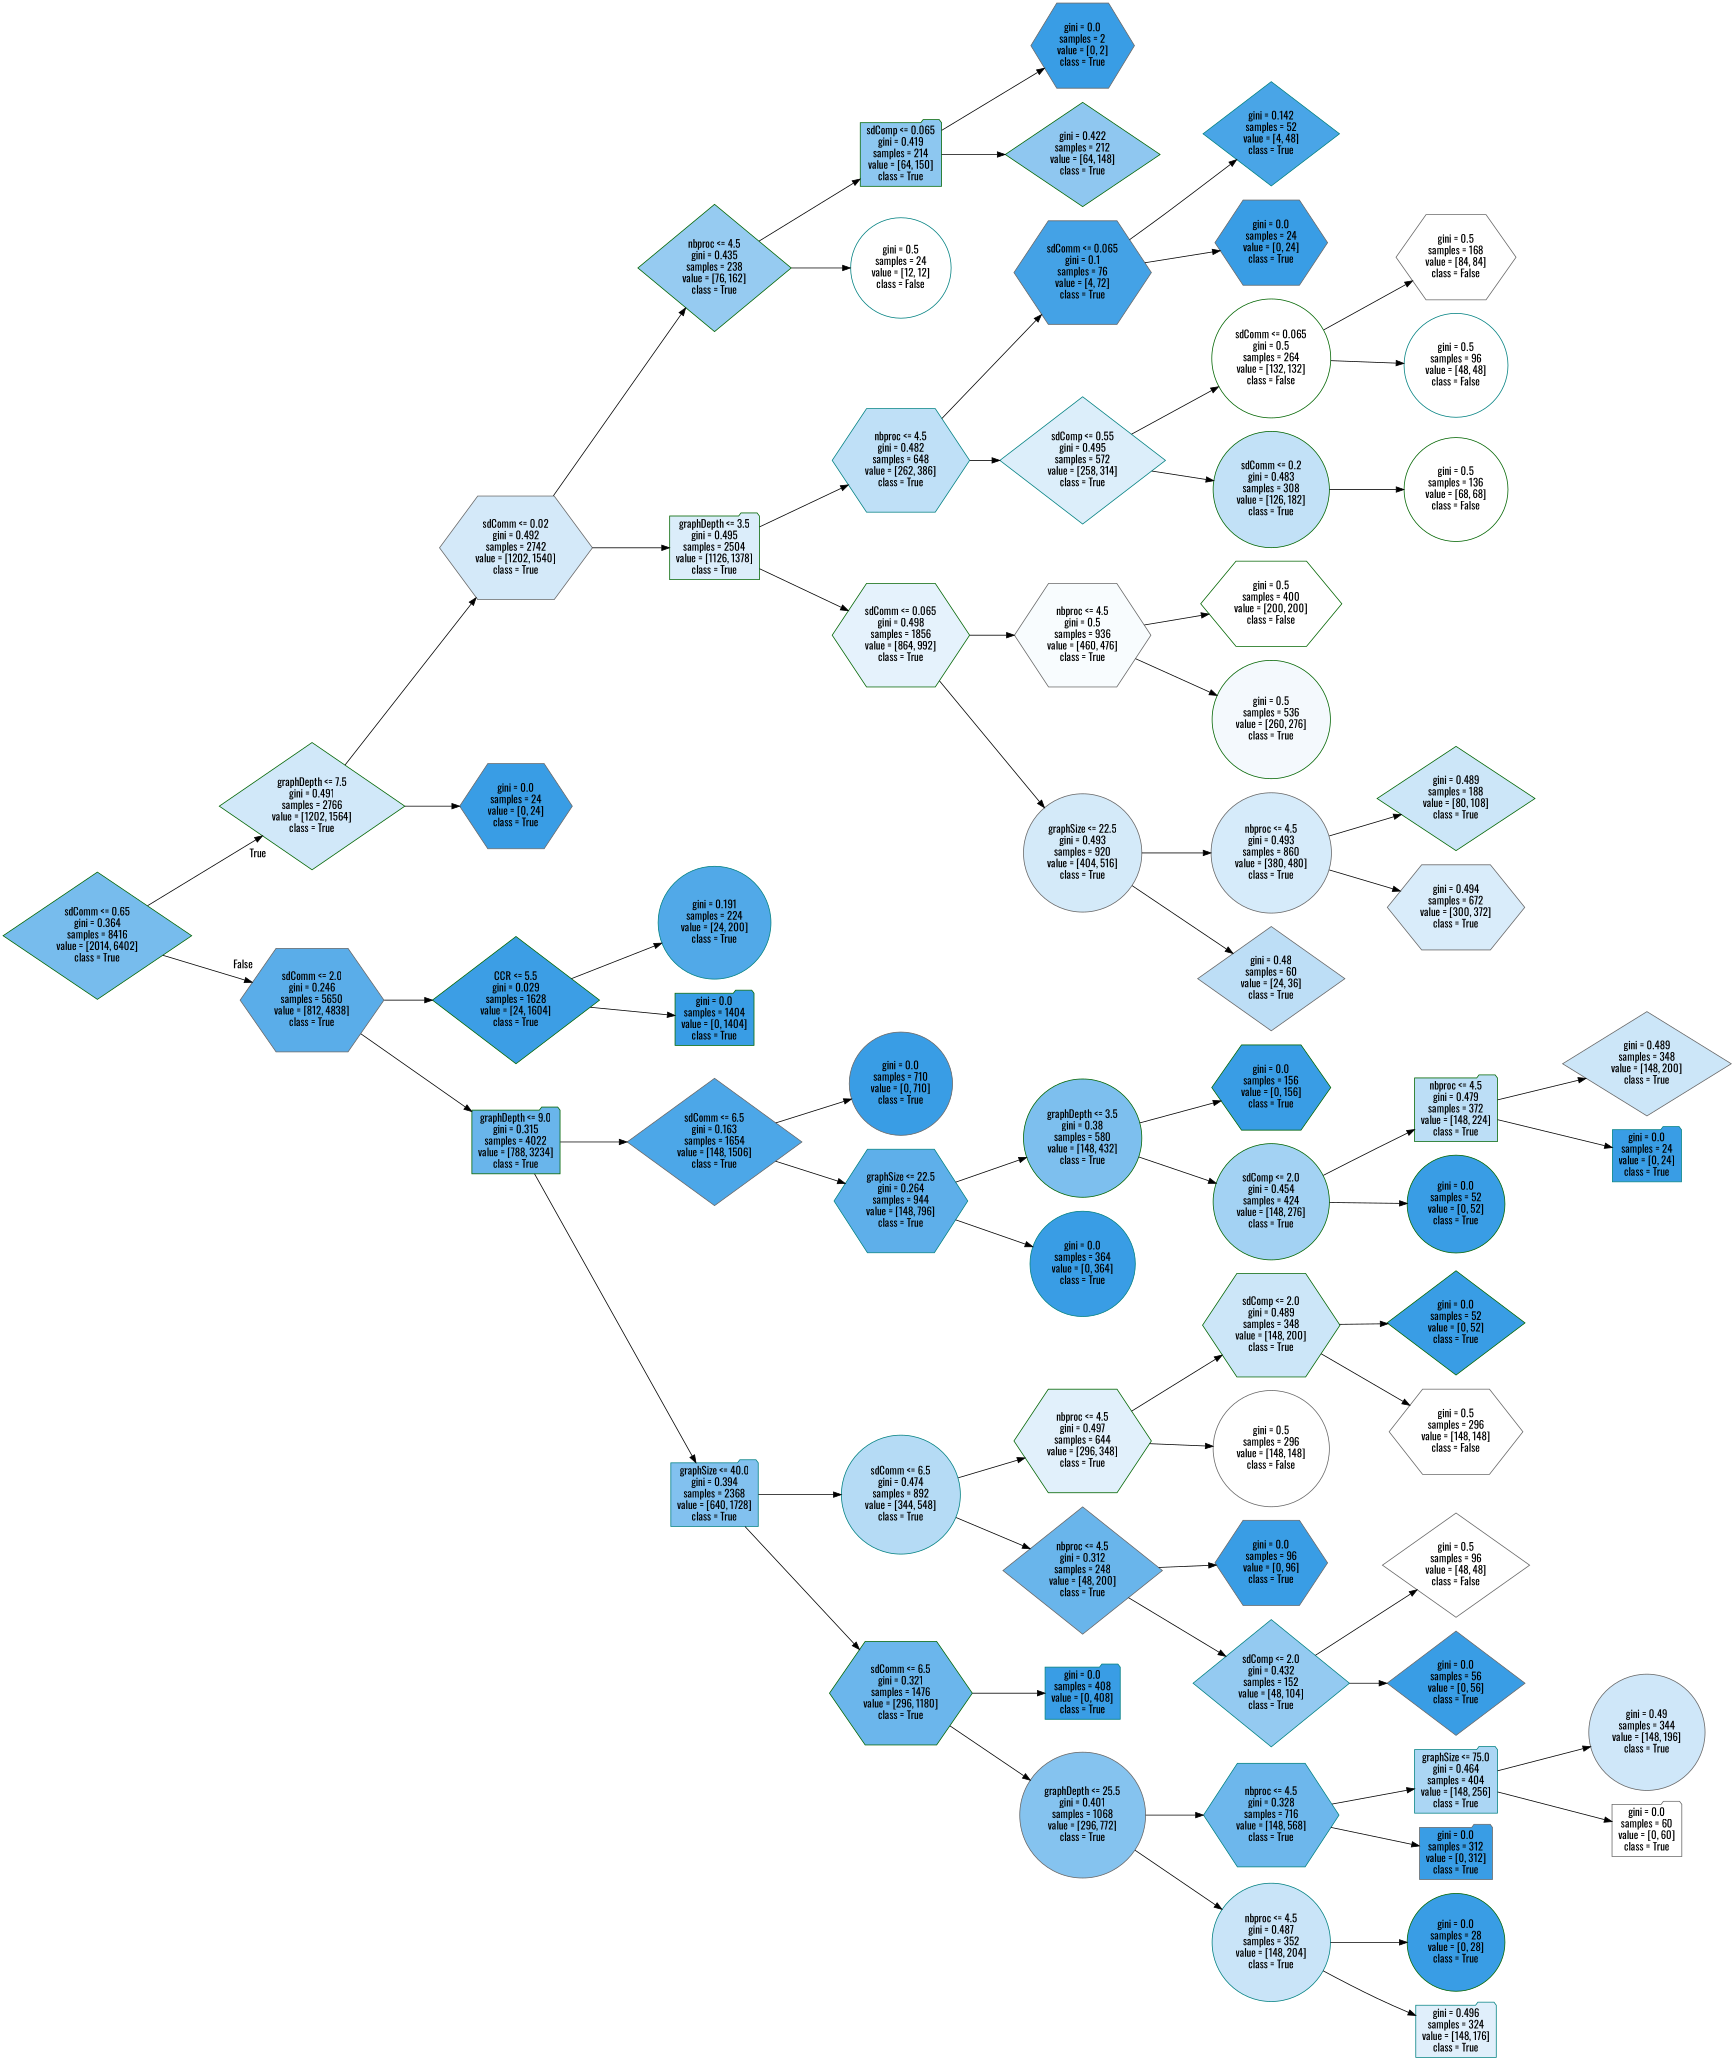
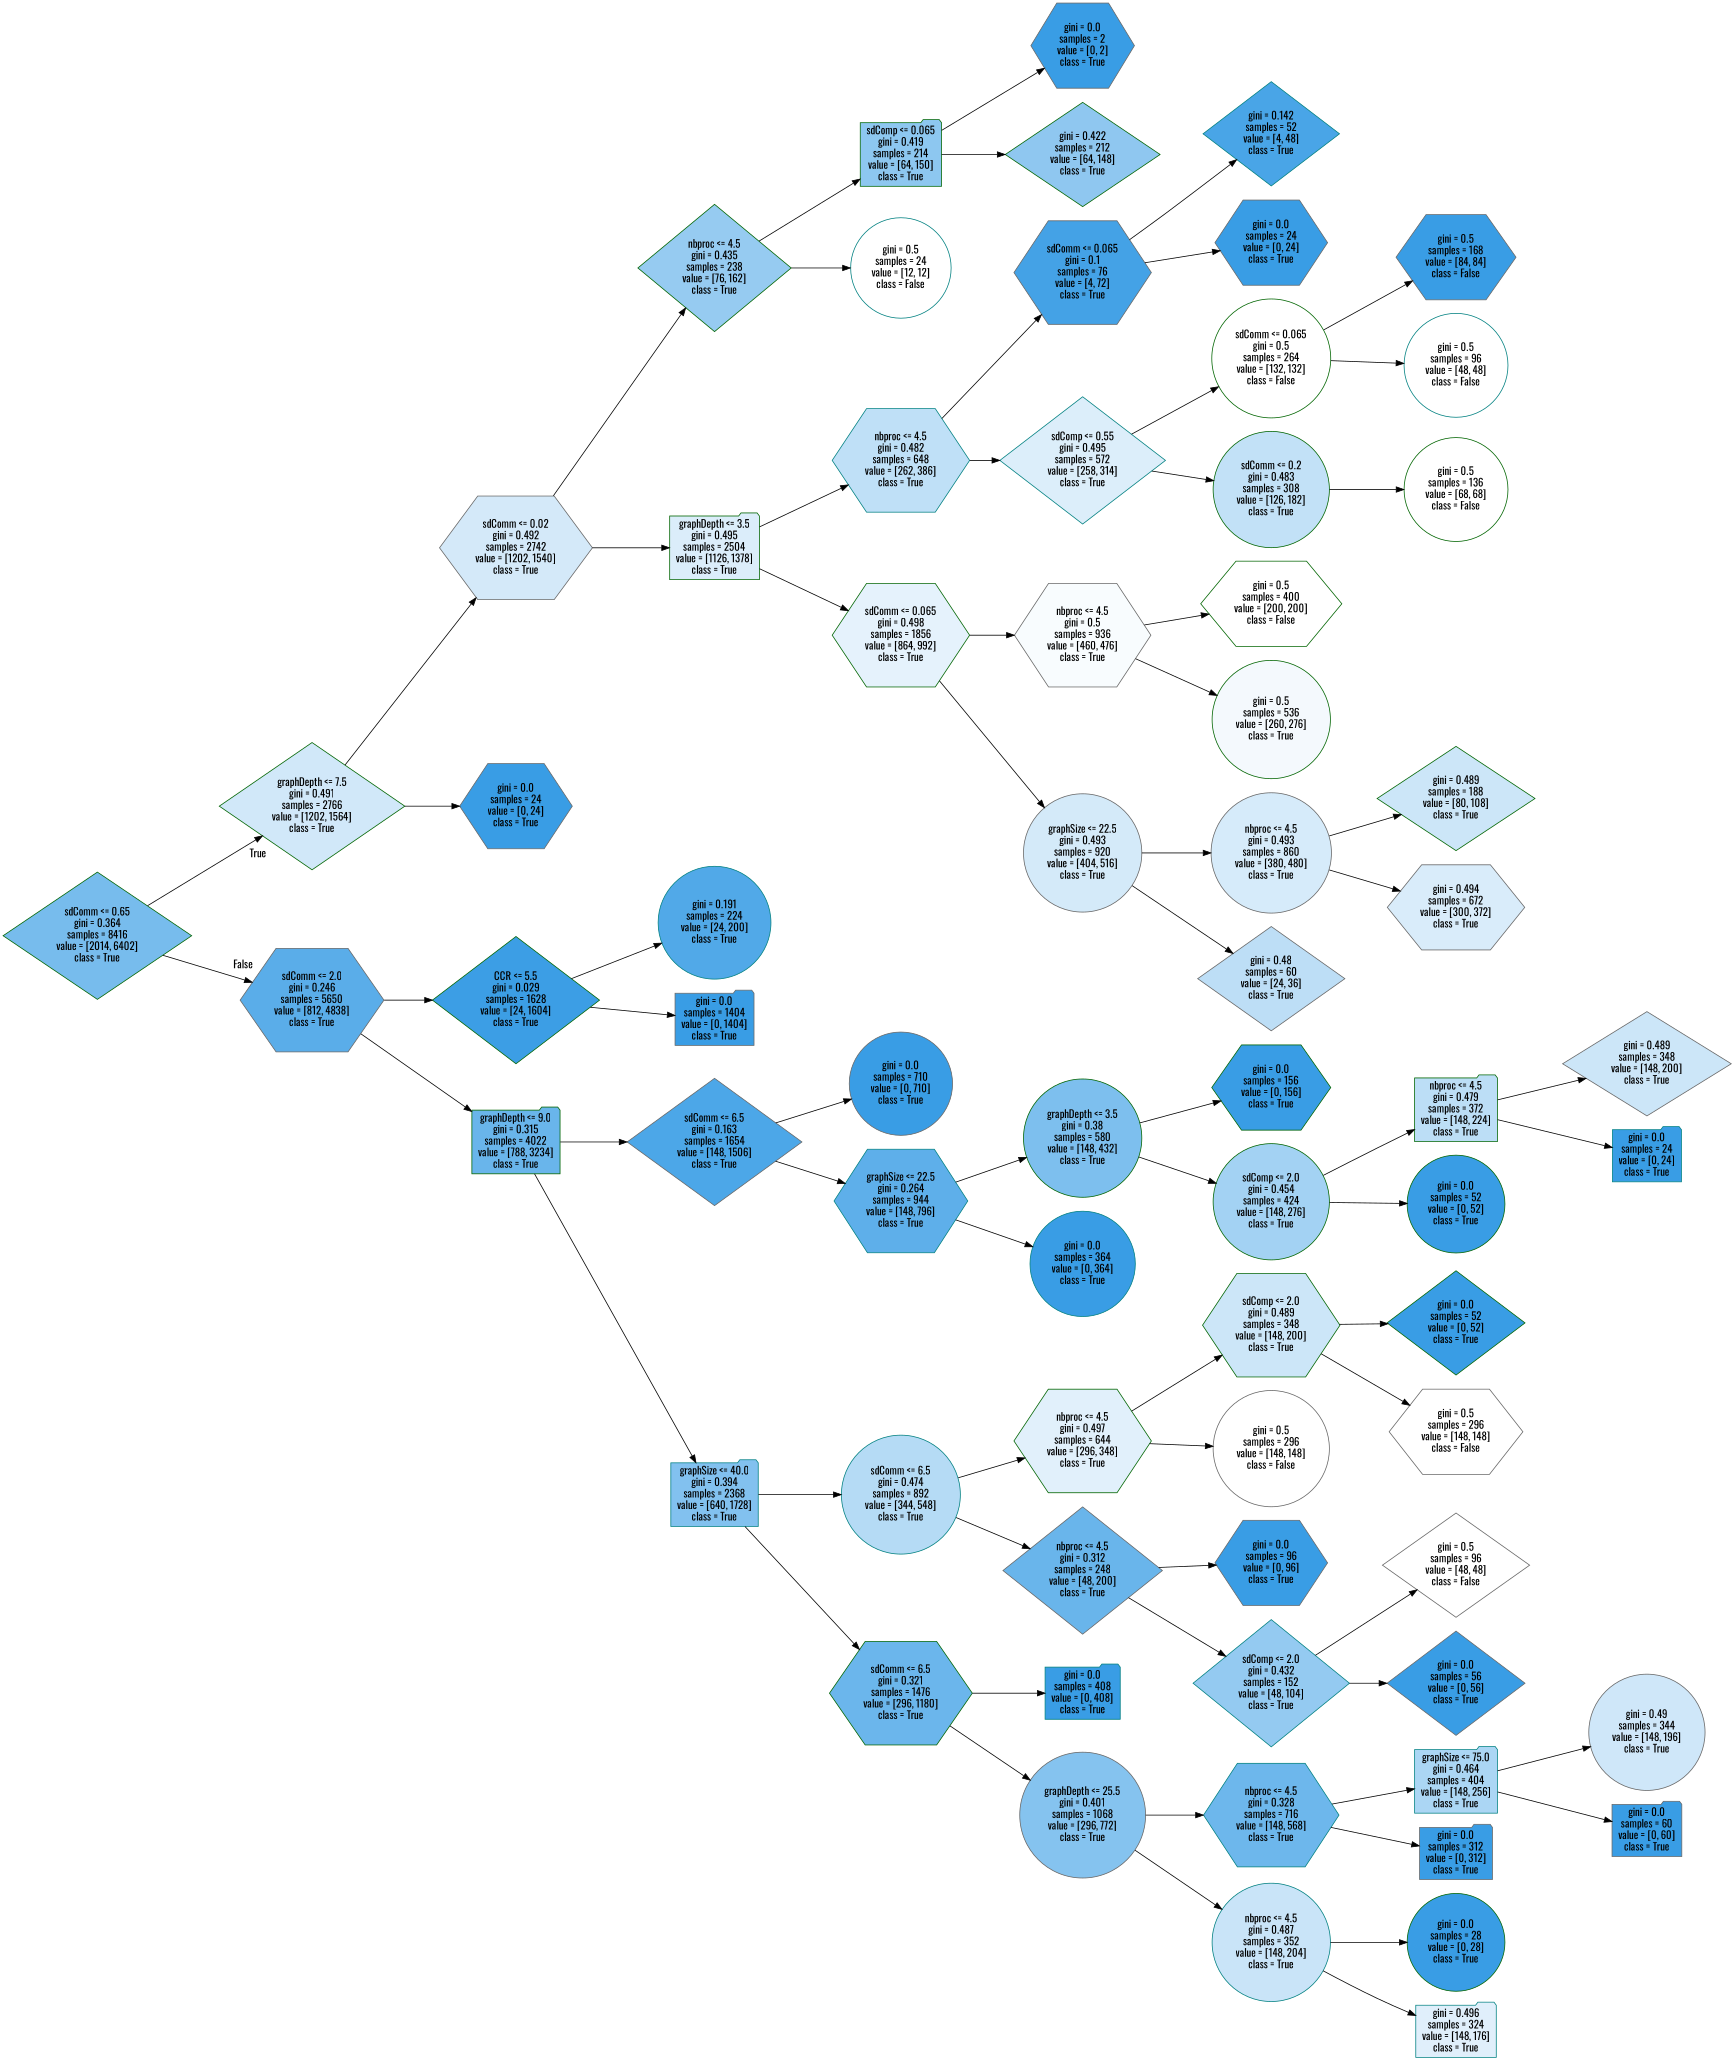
(1456, 257) -> (1456, 257)
(715, 1019) -> (715, 1019)
(1647, 1830) -> (1647, 1830)
